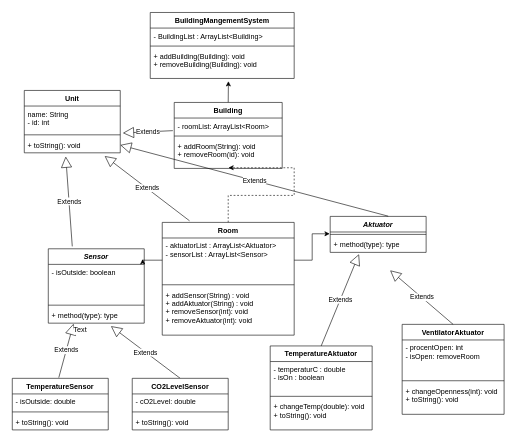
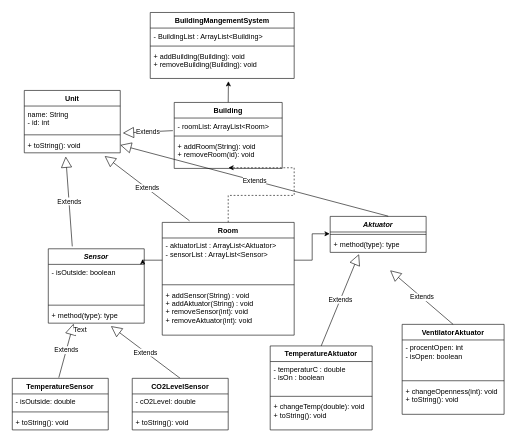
(438, 348) -> (438, 348)
